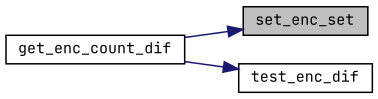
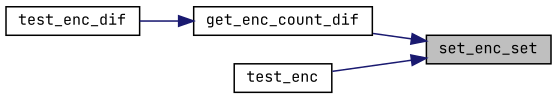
(204, 64) -> (159, 21)
none -> (283, 78)
